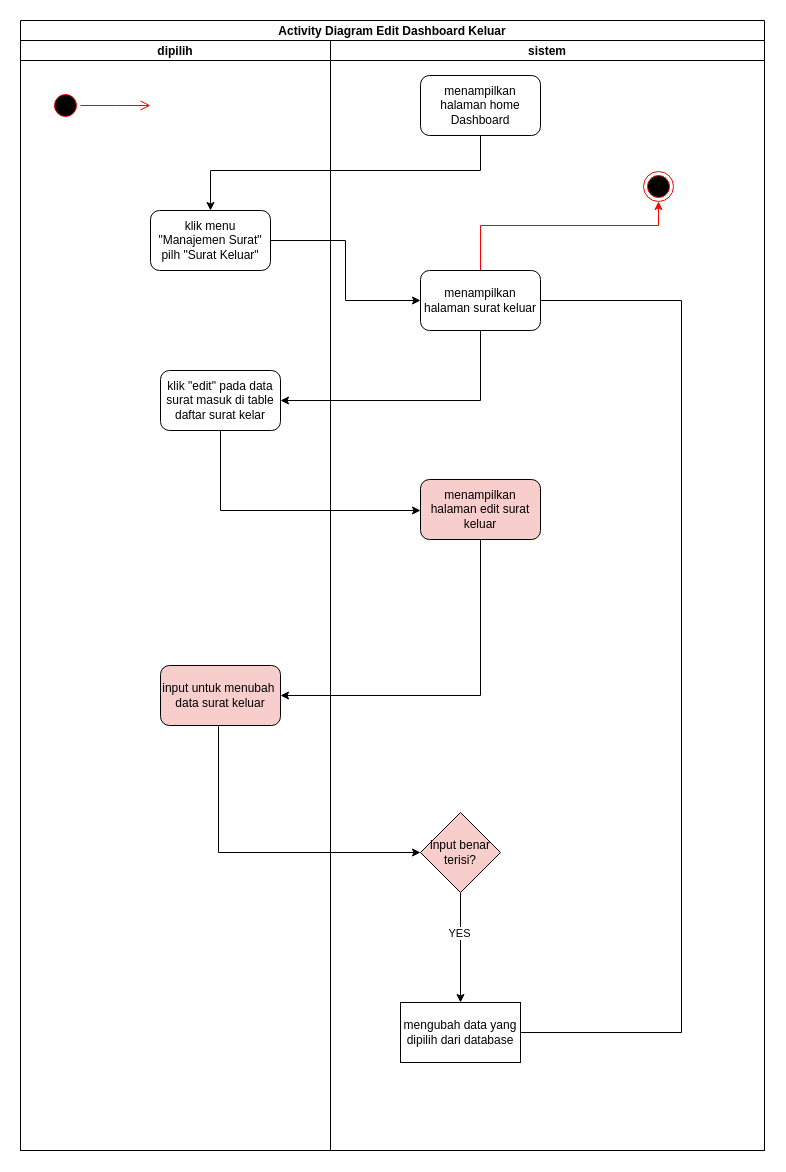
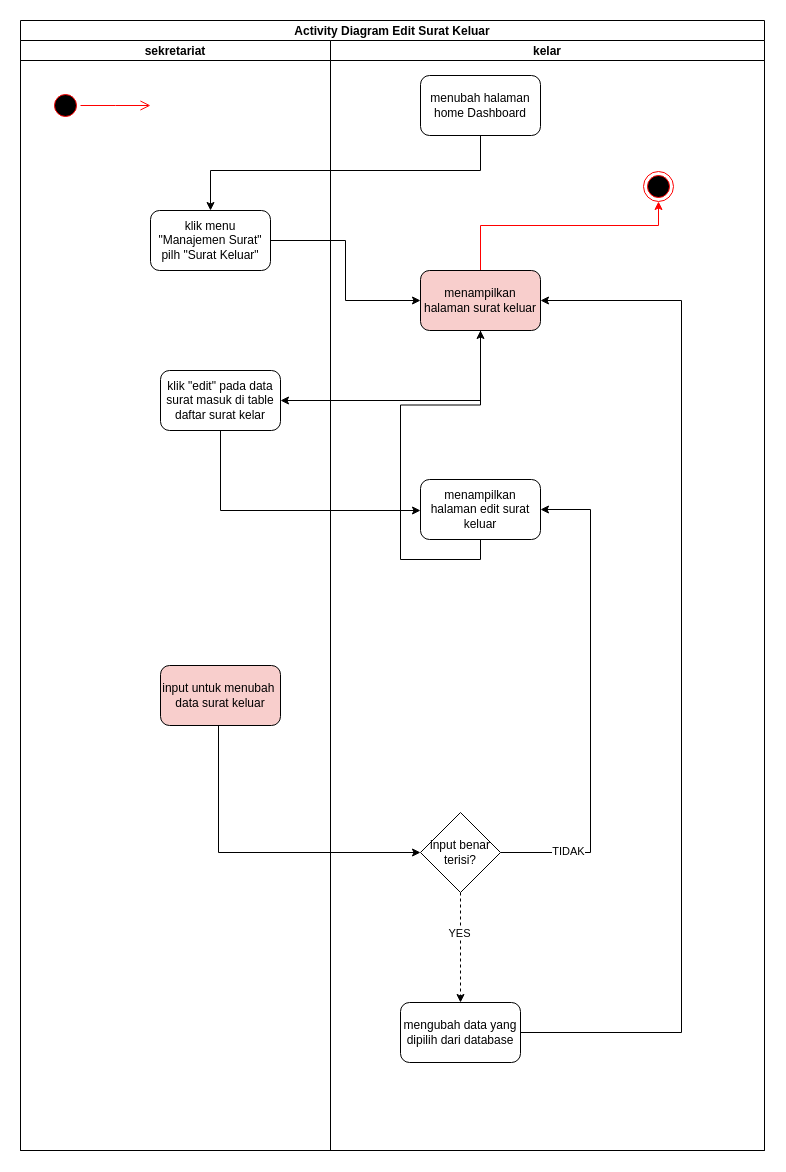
(392, 31) -> (392, 31)
(175, 51) -> (175, 51)
(547, 51) -> (547, 51)
(481, 106) -> (481, 106)
(481, 301) -> (481, 301)
(546, 301) -> (548, 301)
(481, 510) -> (481, 510)
(453, 696) -> (401, 482)
none -> (591, 705)
(461, 853) -> (461, 853)
(461, 967) -> (461, 967)
(461, 1033) -> (461, 1033)
